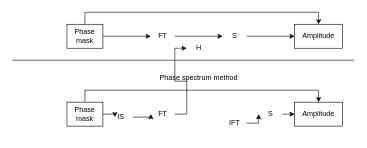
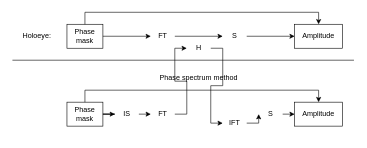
none -> (37, 36)
none -> (220, 86)
(121, 117) -> (127, 114)
